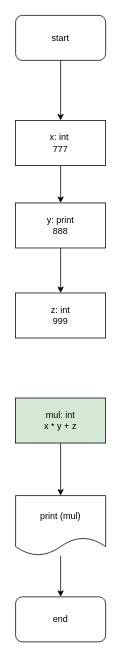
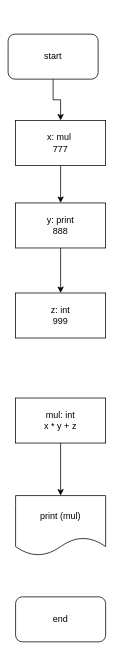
(60, 38) -> (53, 57)
(60, 143) -> (60, 143)
(60, 420) -> (60, 420)
(60, 574) -> none
